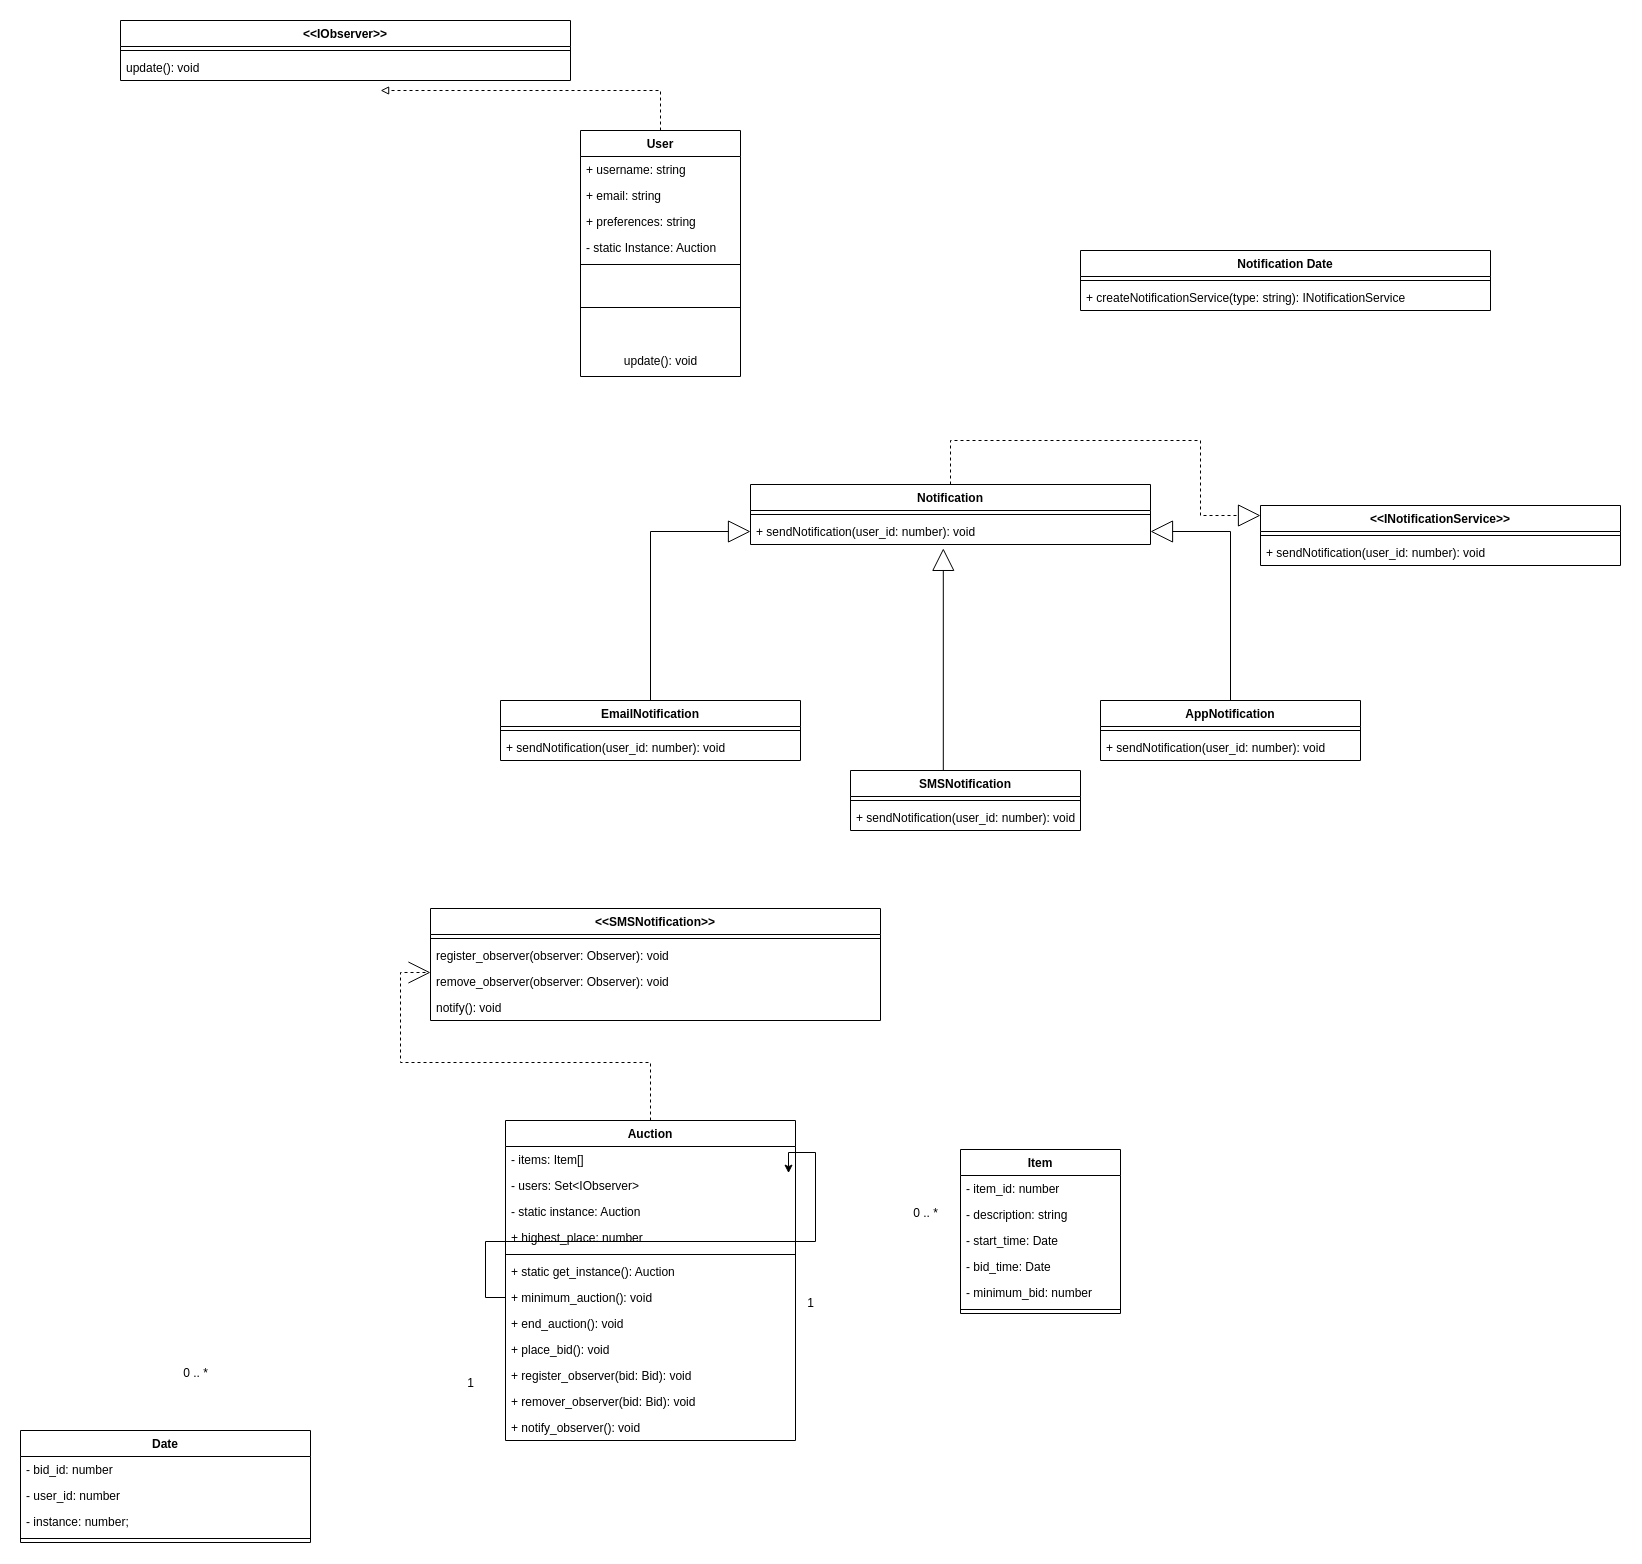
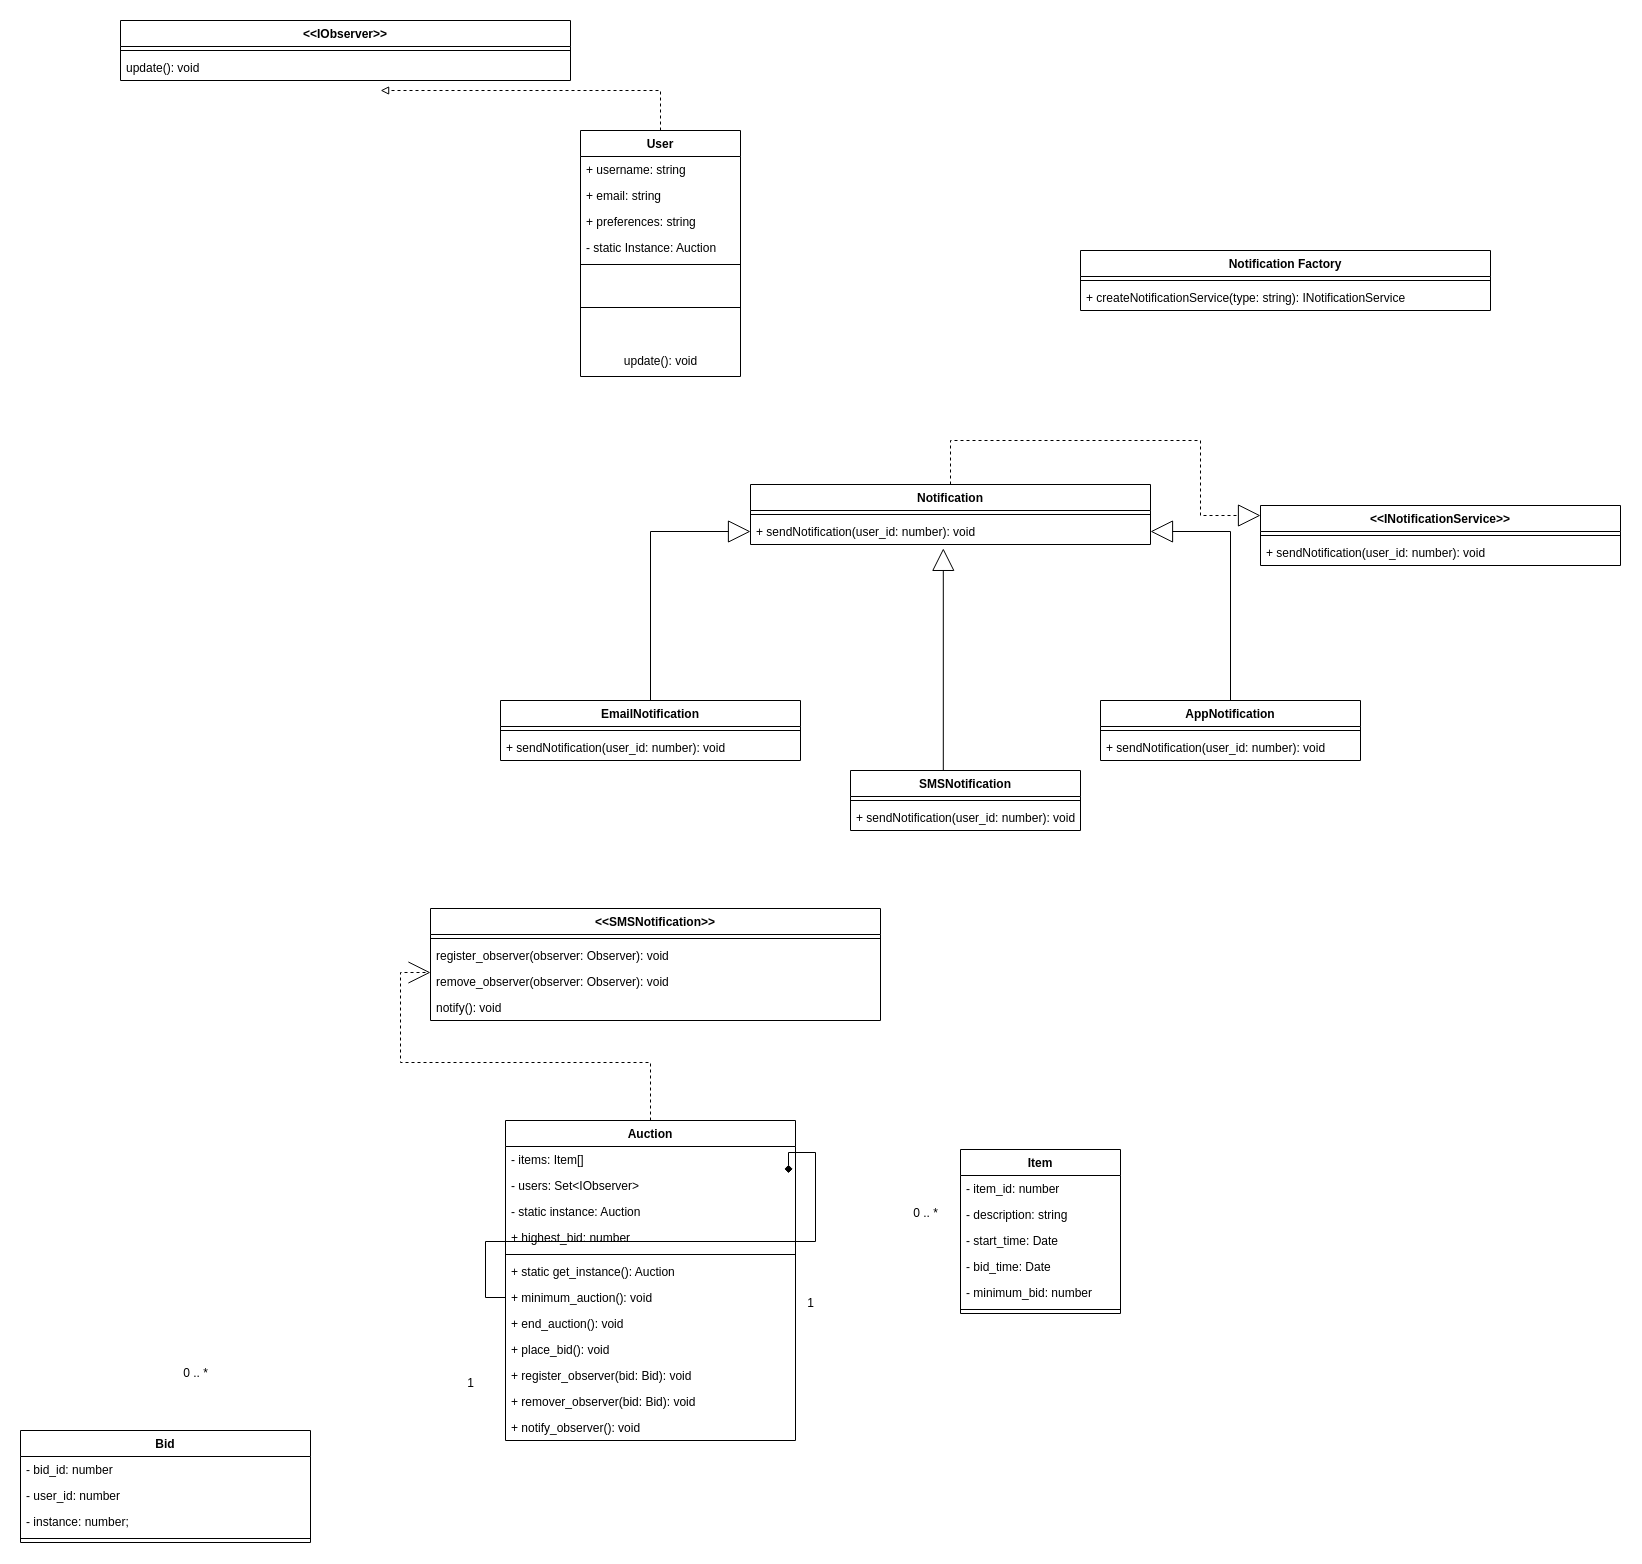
(1286, 265) -> (1286, 265)
(789, 1165) -> (789, 1164)
(581, 1239) -> (574, 1239)
(166, 1445) -> (166, 1445)
